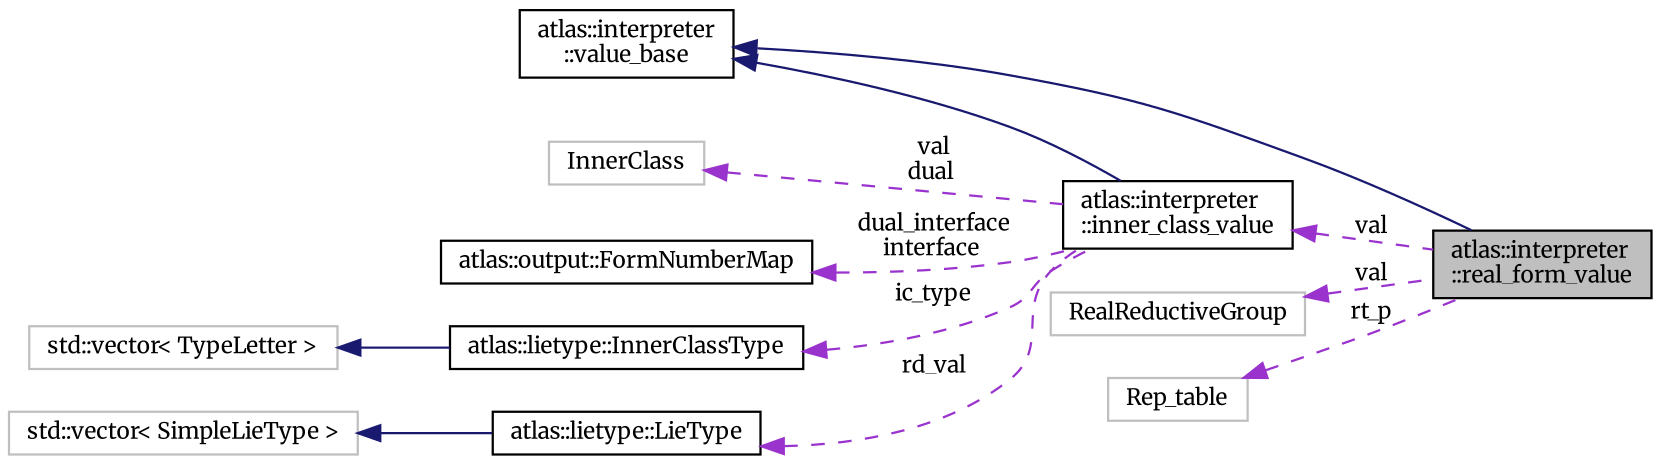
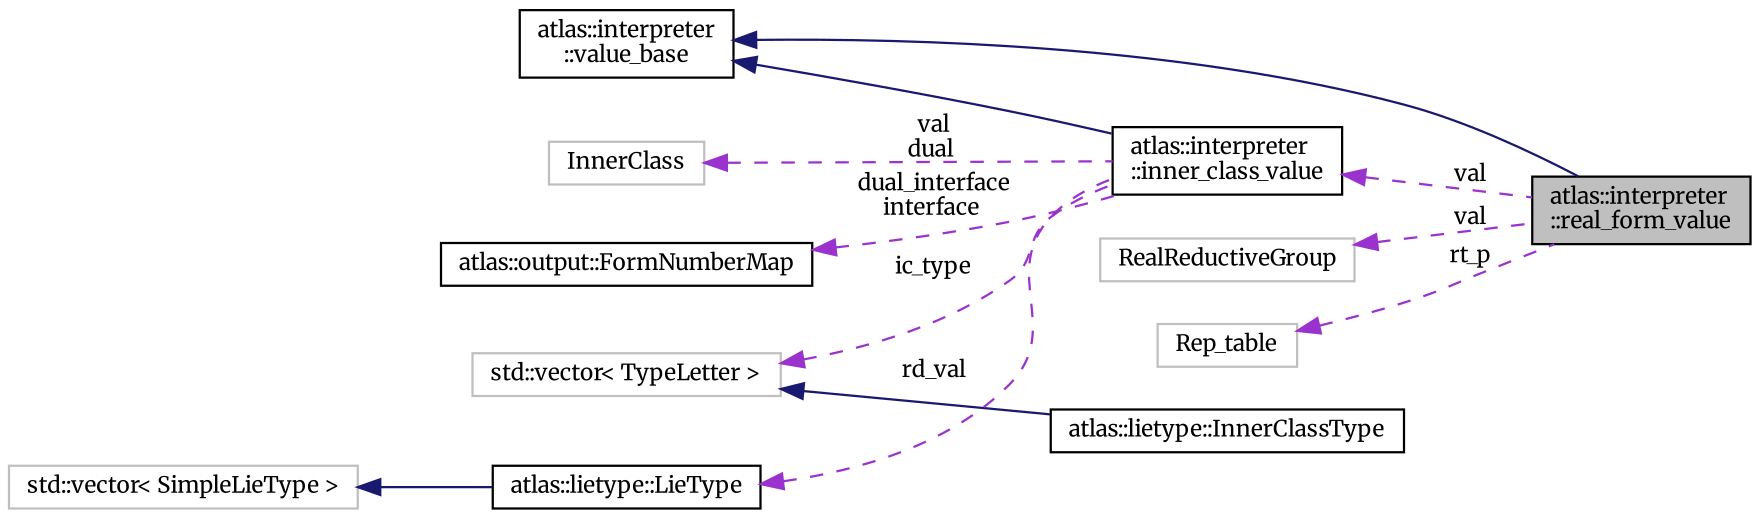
(969, 323) -> (978, 300)
